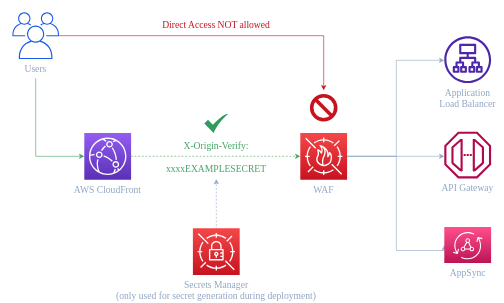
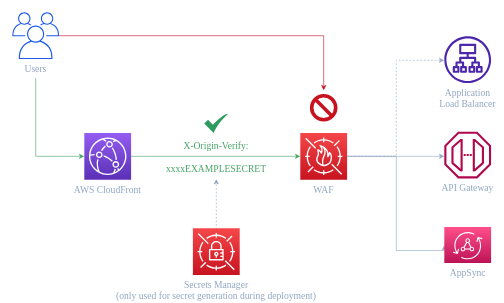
(216, 24) -> none
(396, 86) -> (396, 86)
(213, 156) -> (213, 156)
